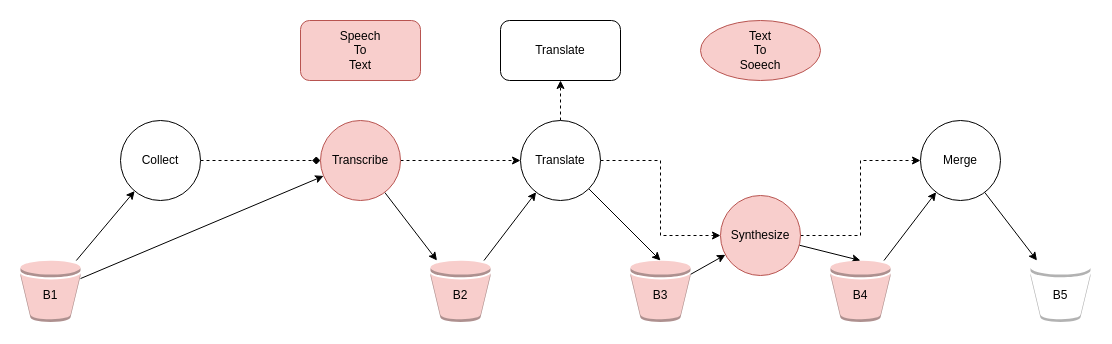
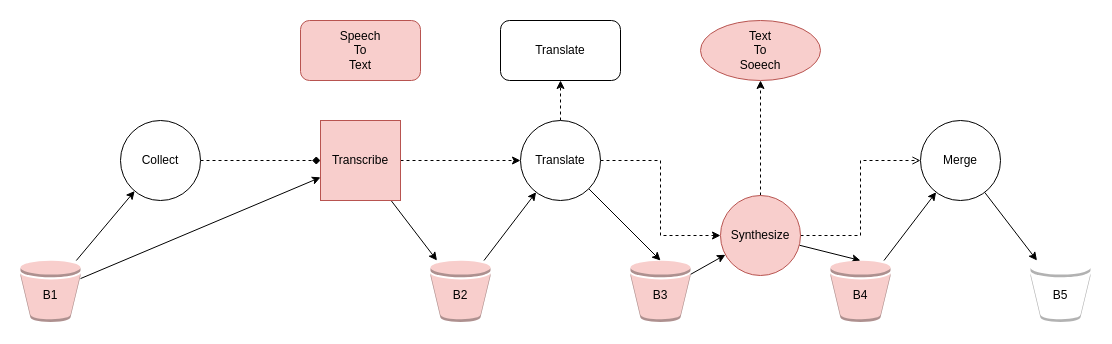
none -> (761, 141)
(361, 161) -> (361, 161)
(912, 161) -> (914, 161)
